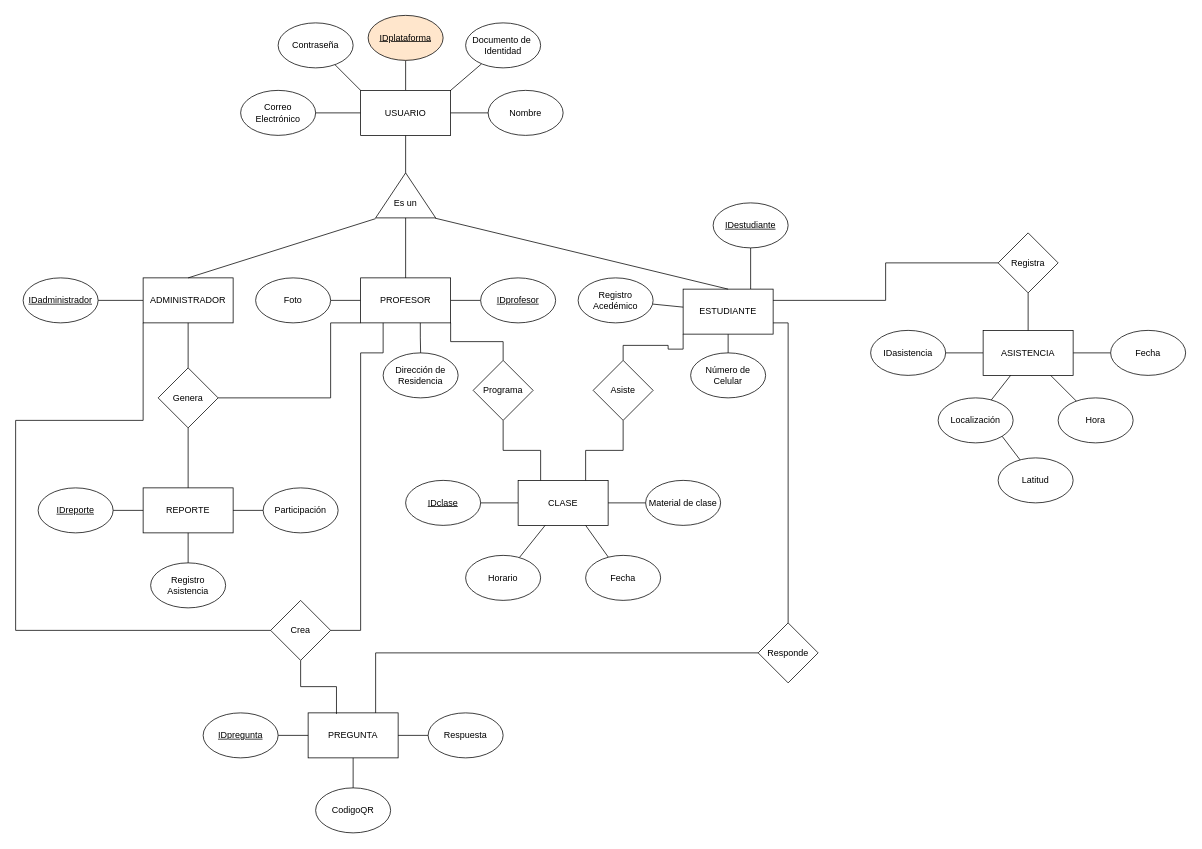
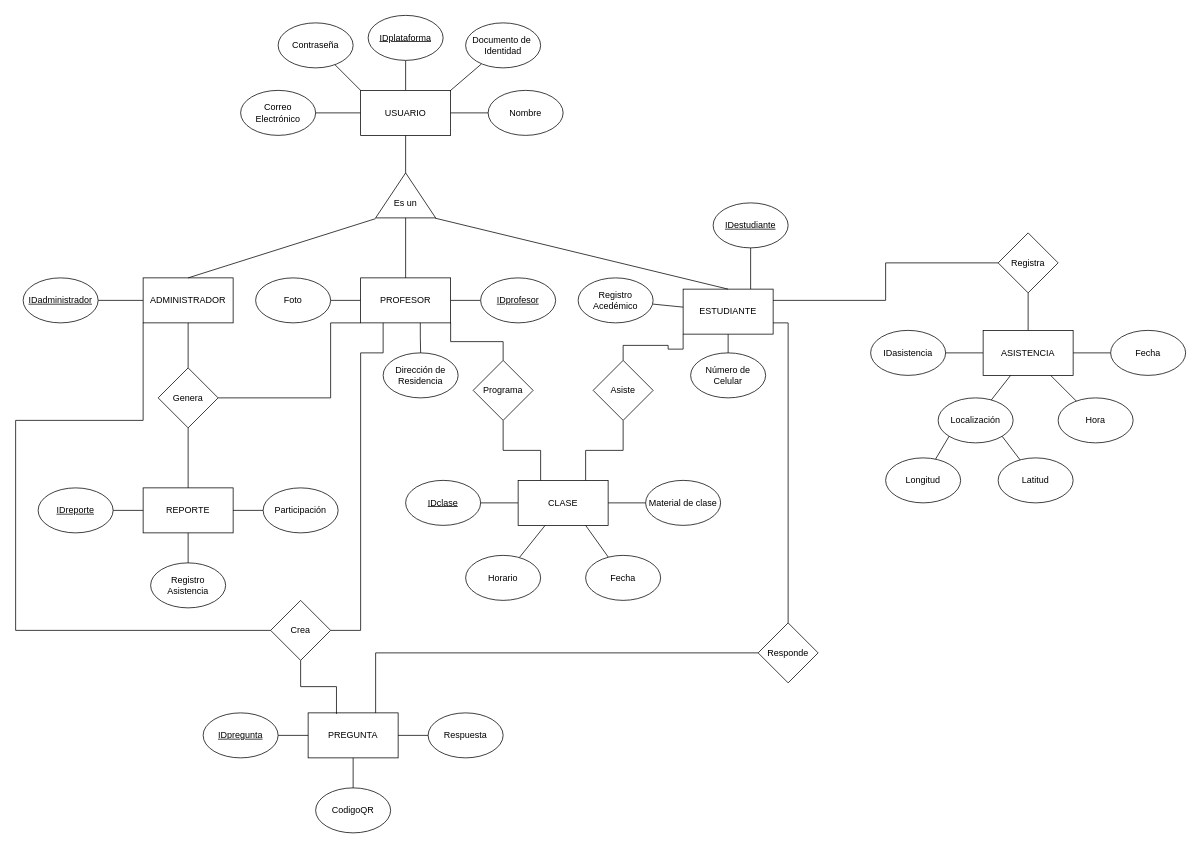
(405, 38) -> (405, 38)
none -> (942, 448)
none -> (923, 480)
